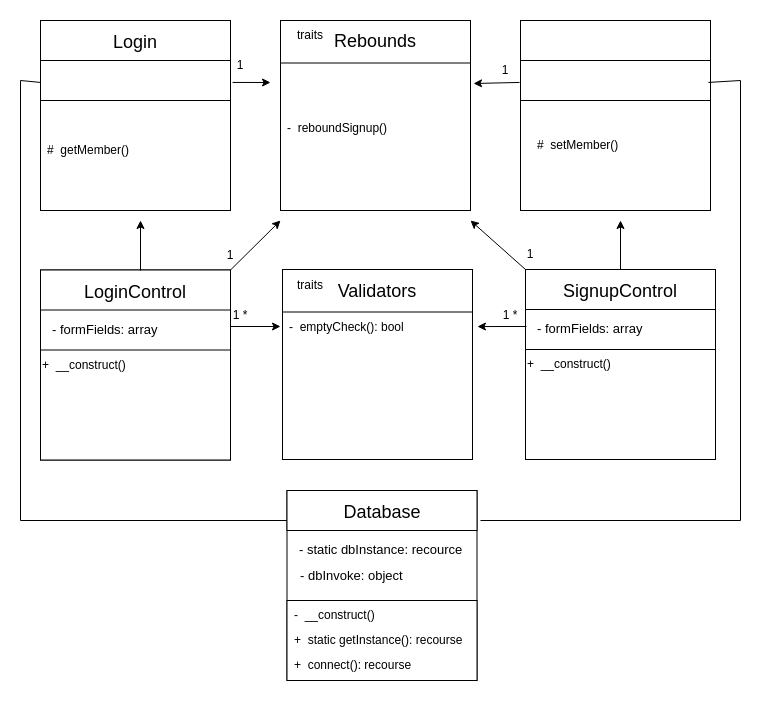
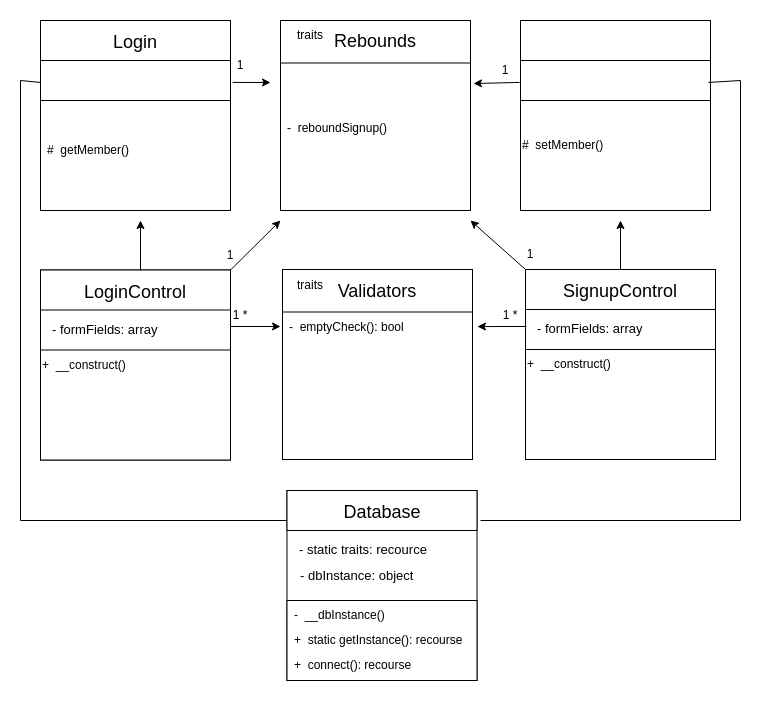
(611, 146) -> (596, 146)
(386, 550) -> (374, 550)
(356, 576) -> (363, 576)
(347, 616) -> (350, 616)
